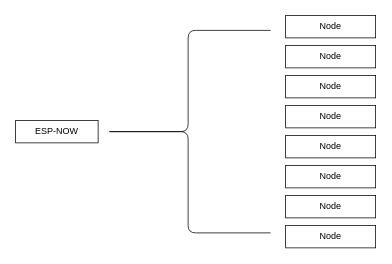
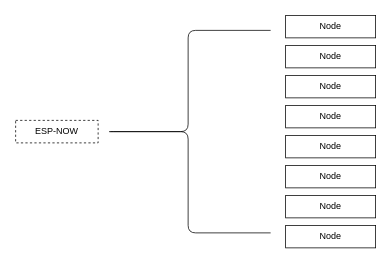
(57, 132) -> (57, 132)
